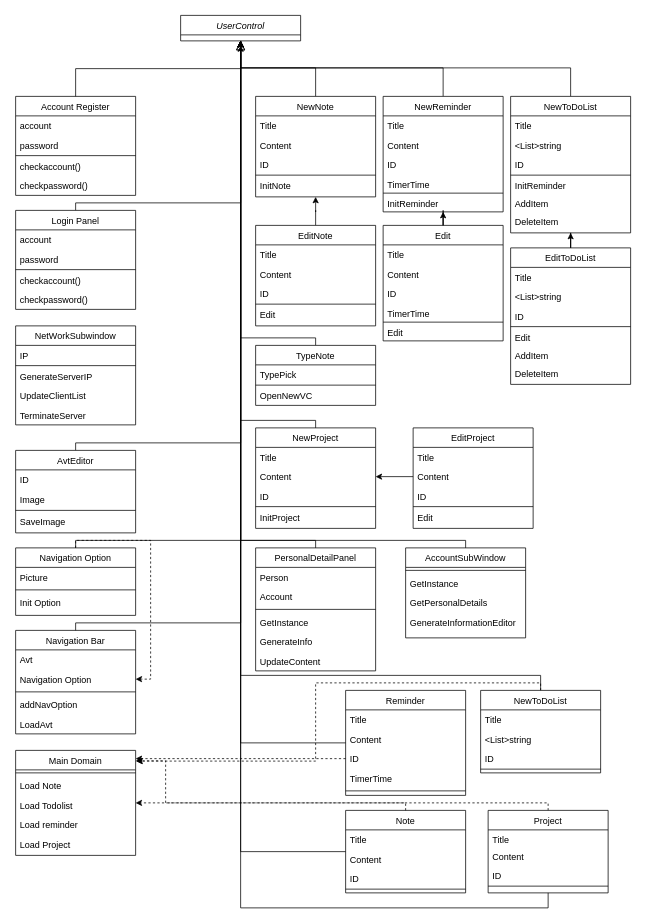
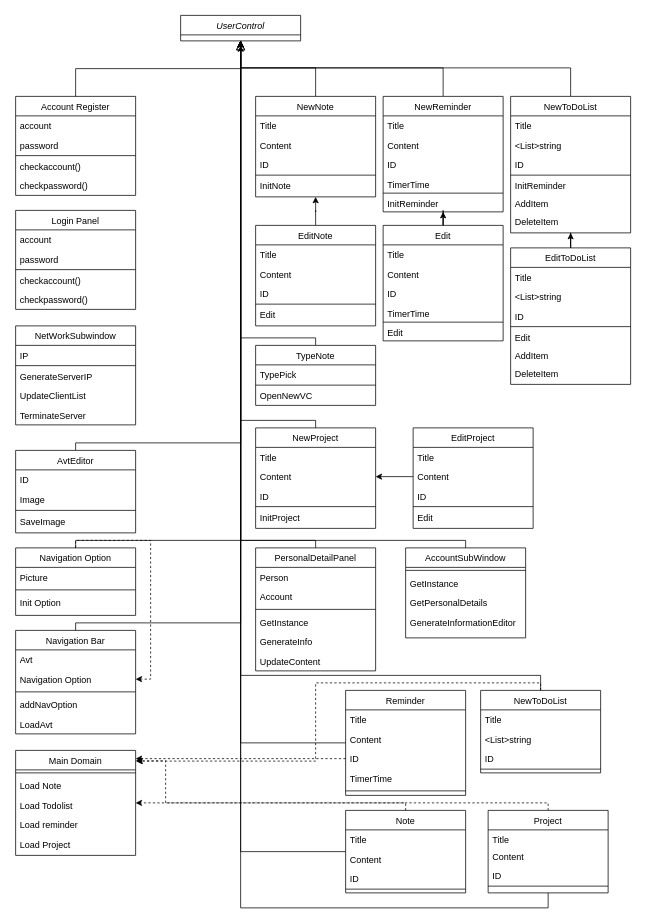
(153, 203) -> none
